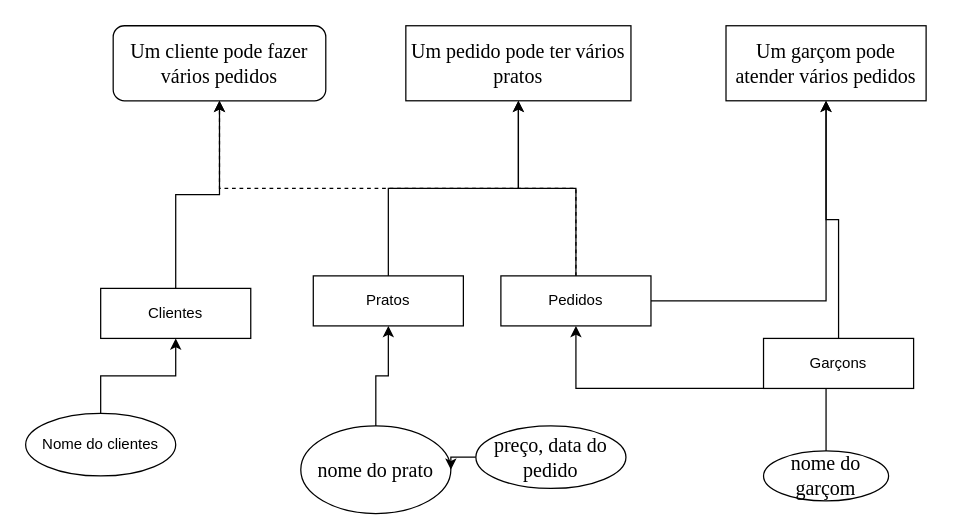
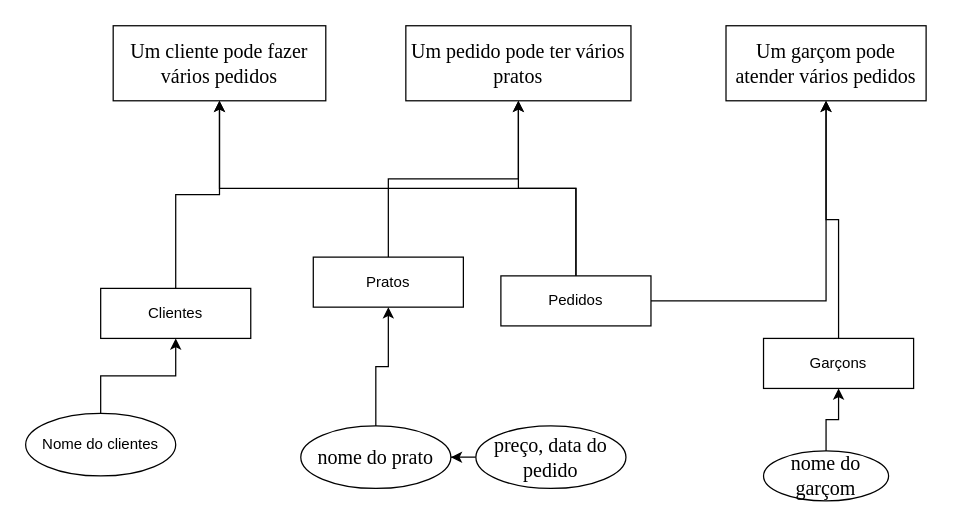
(219, 63) -> (219, 63)
(303, 188) -> (303, 188)
(388, 301) -> (388, 282)
(643, 388) -> (838, 415)
(376, 469) -> (376, 457)
